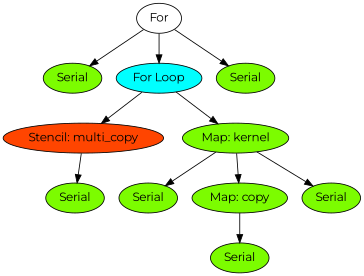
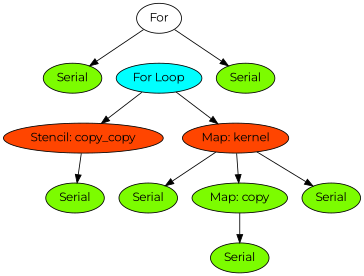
(159, 44) -> none
(83, 138) -> (83, 138)
(236, 138) -> (236, 138)
